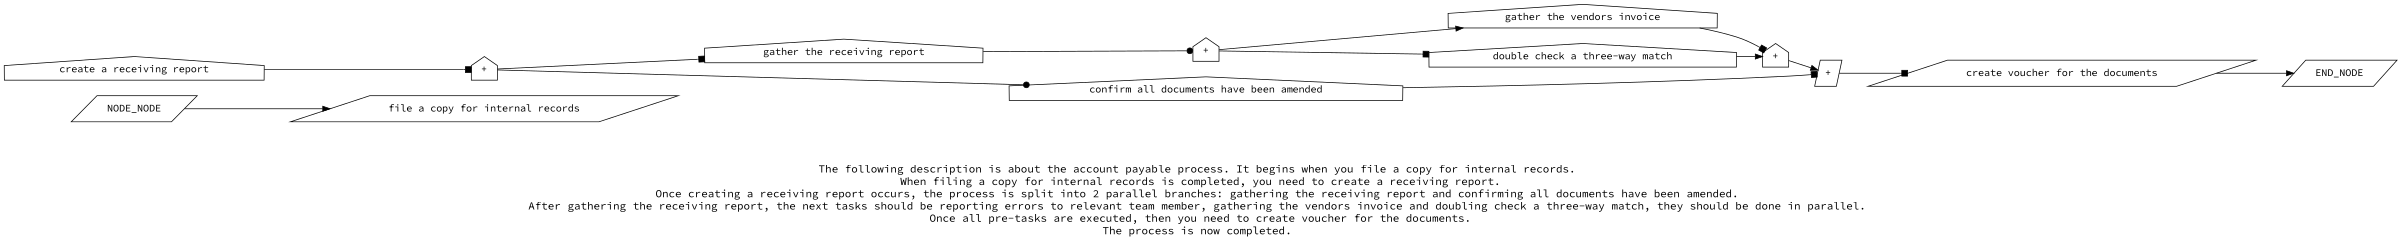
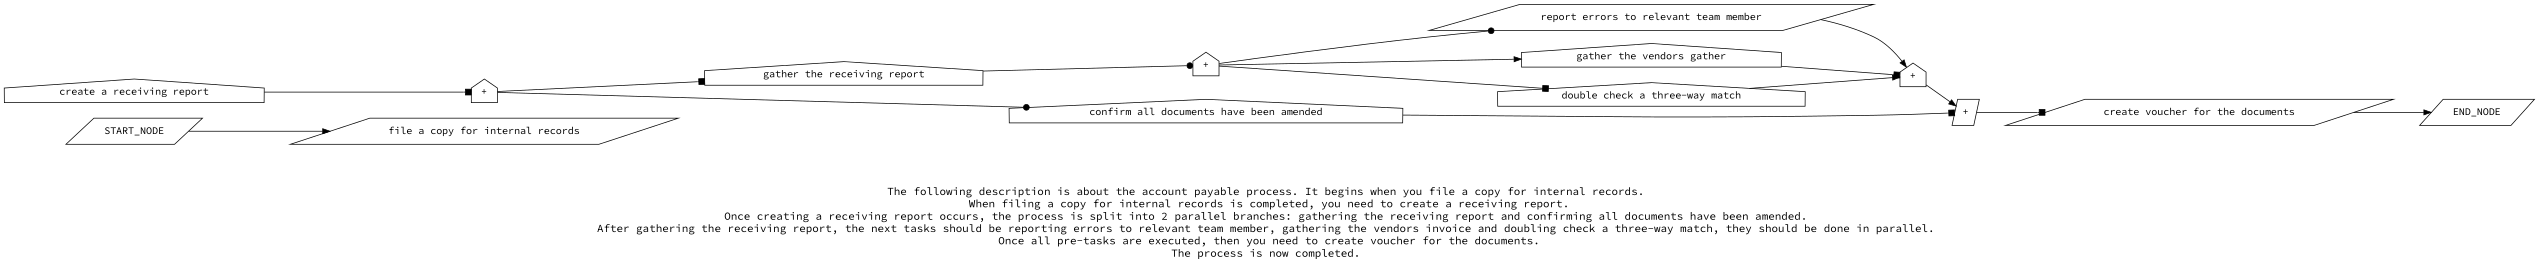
(1583, 17) -> (1651, 57)
none -> (1651, 17)
(134, 109) -> (134, 131)
